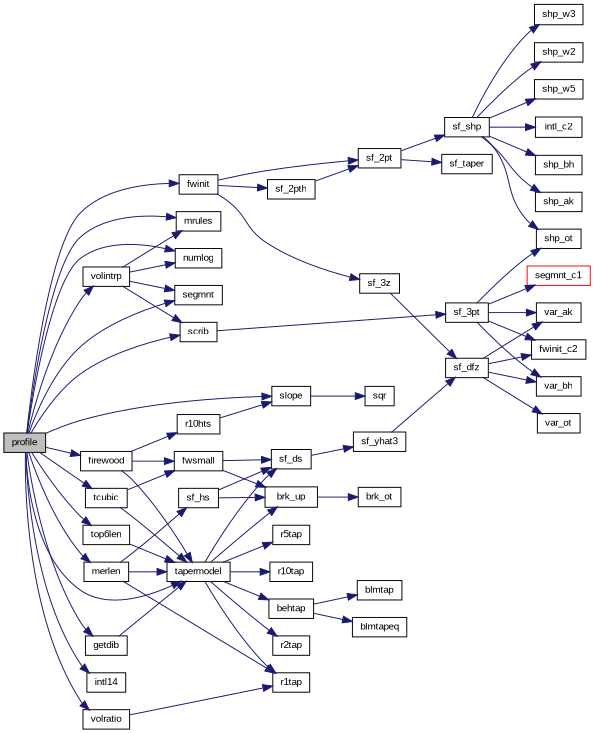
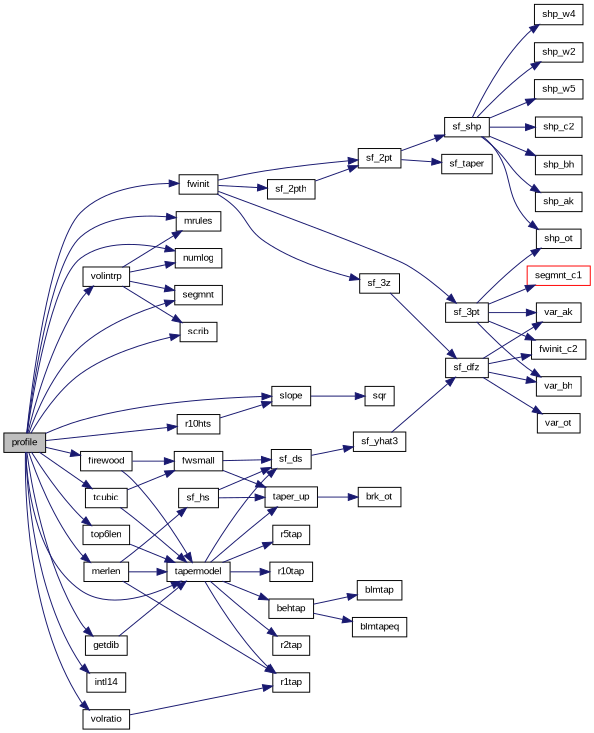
(559, 15) -> (559, 15)
(559, 127) -> (559, 127)
(326, 323) -> (337, 236)
(149, 444) -> (107, 434)
(291, 497) -> (291, 497)
